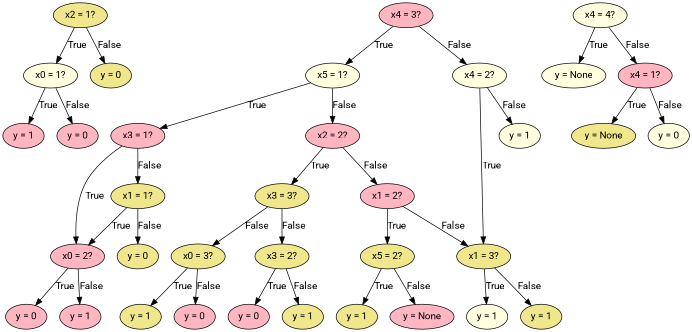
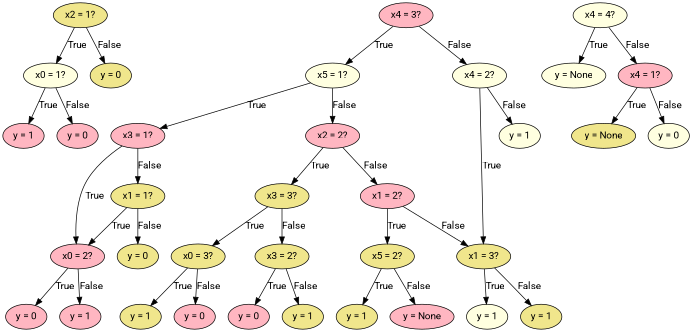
(257, 226) -> (255, 226)
